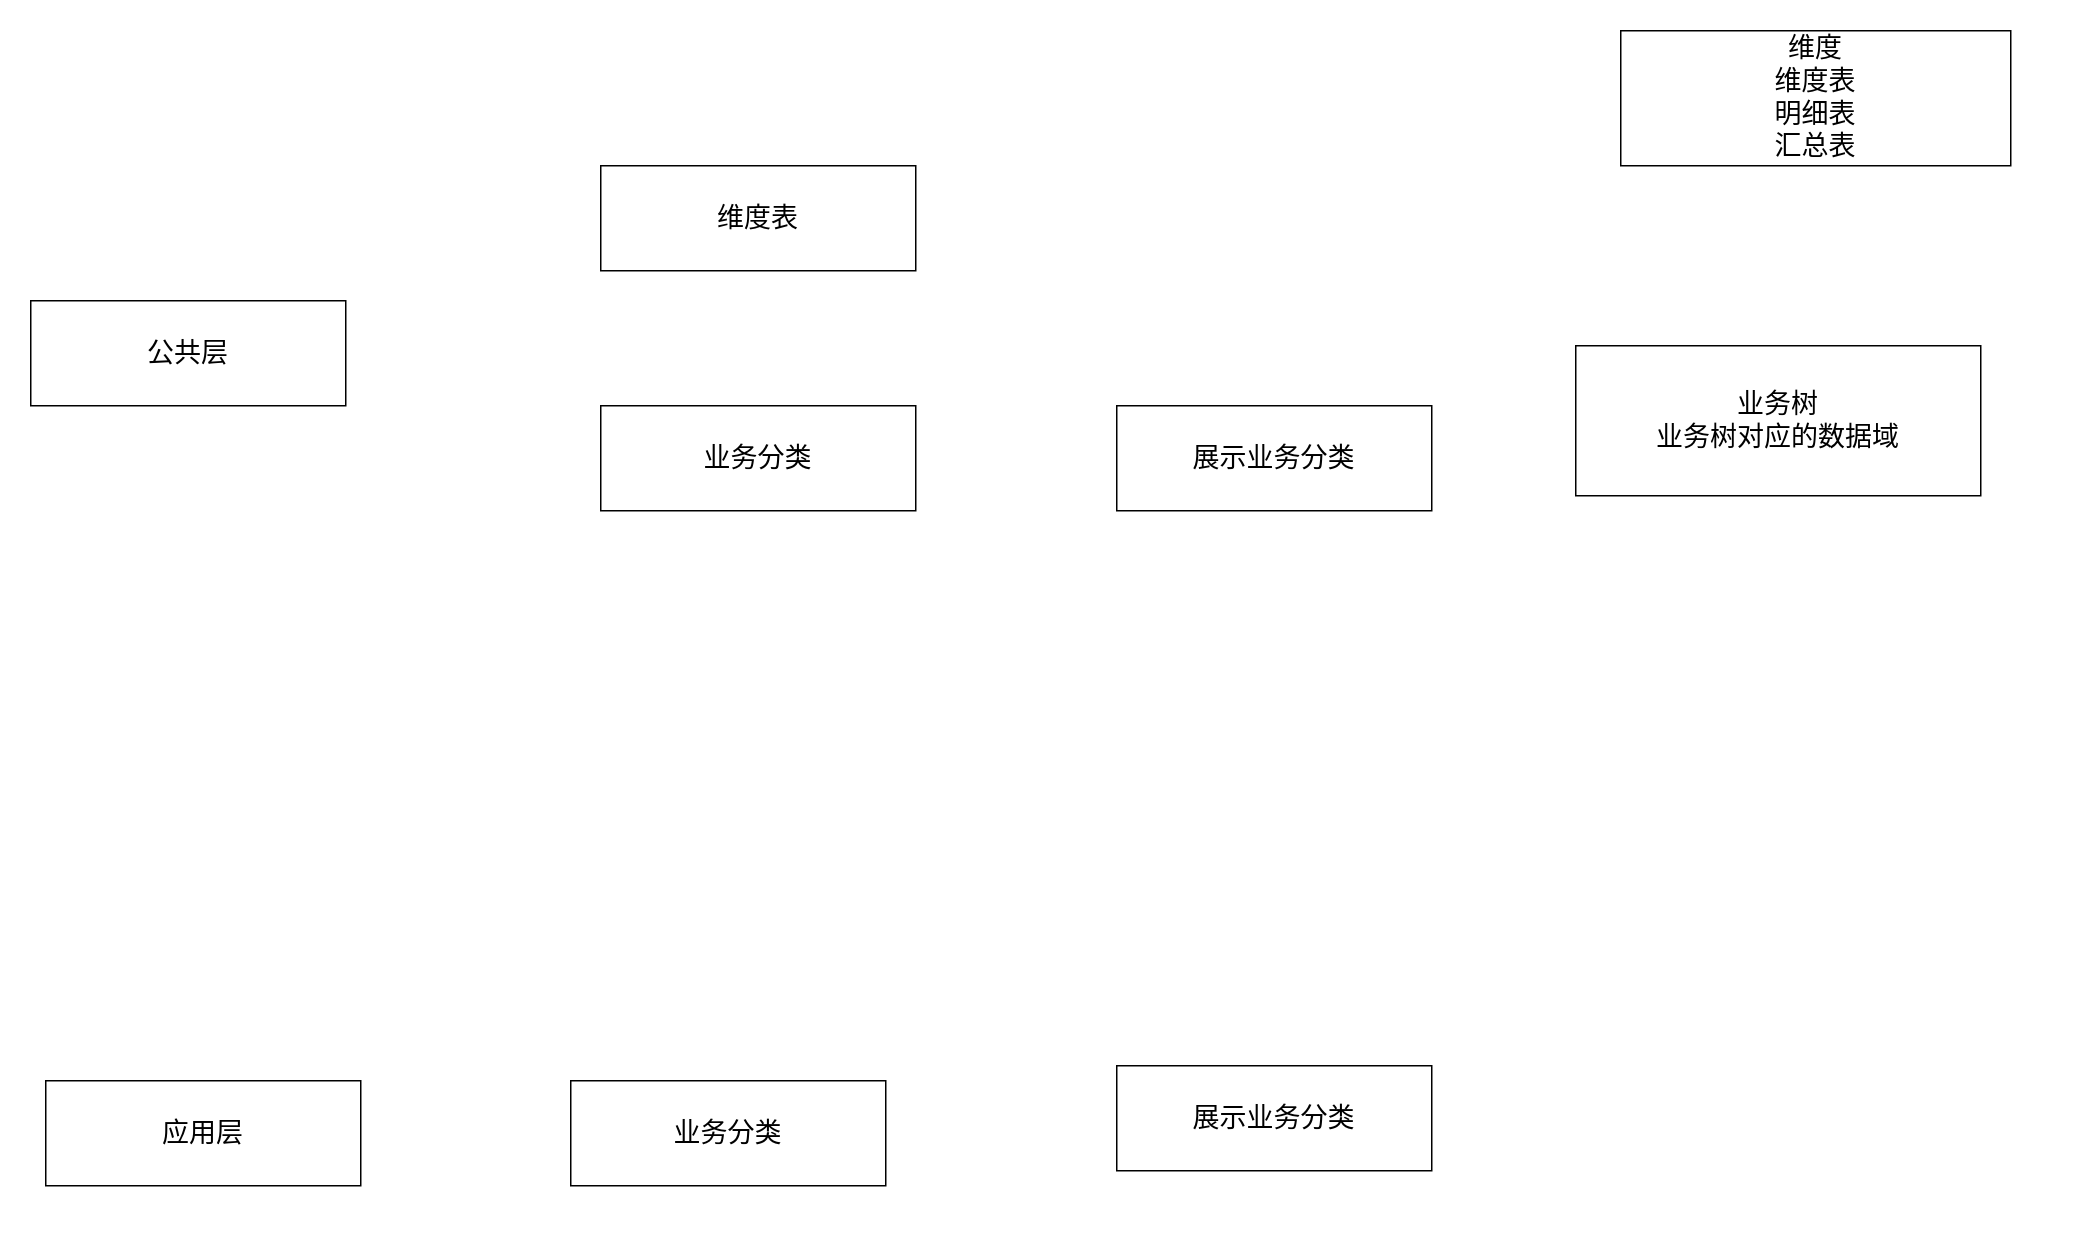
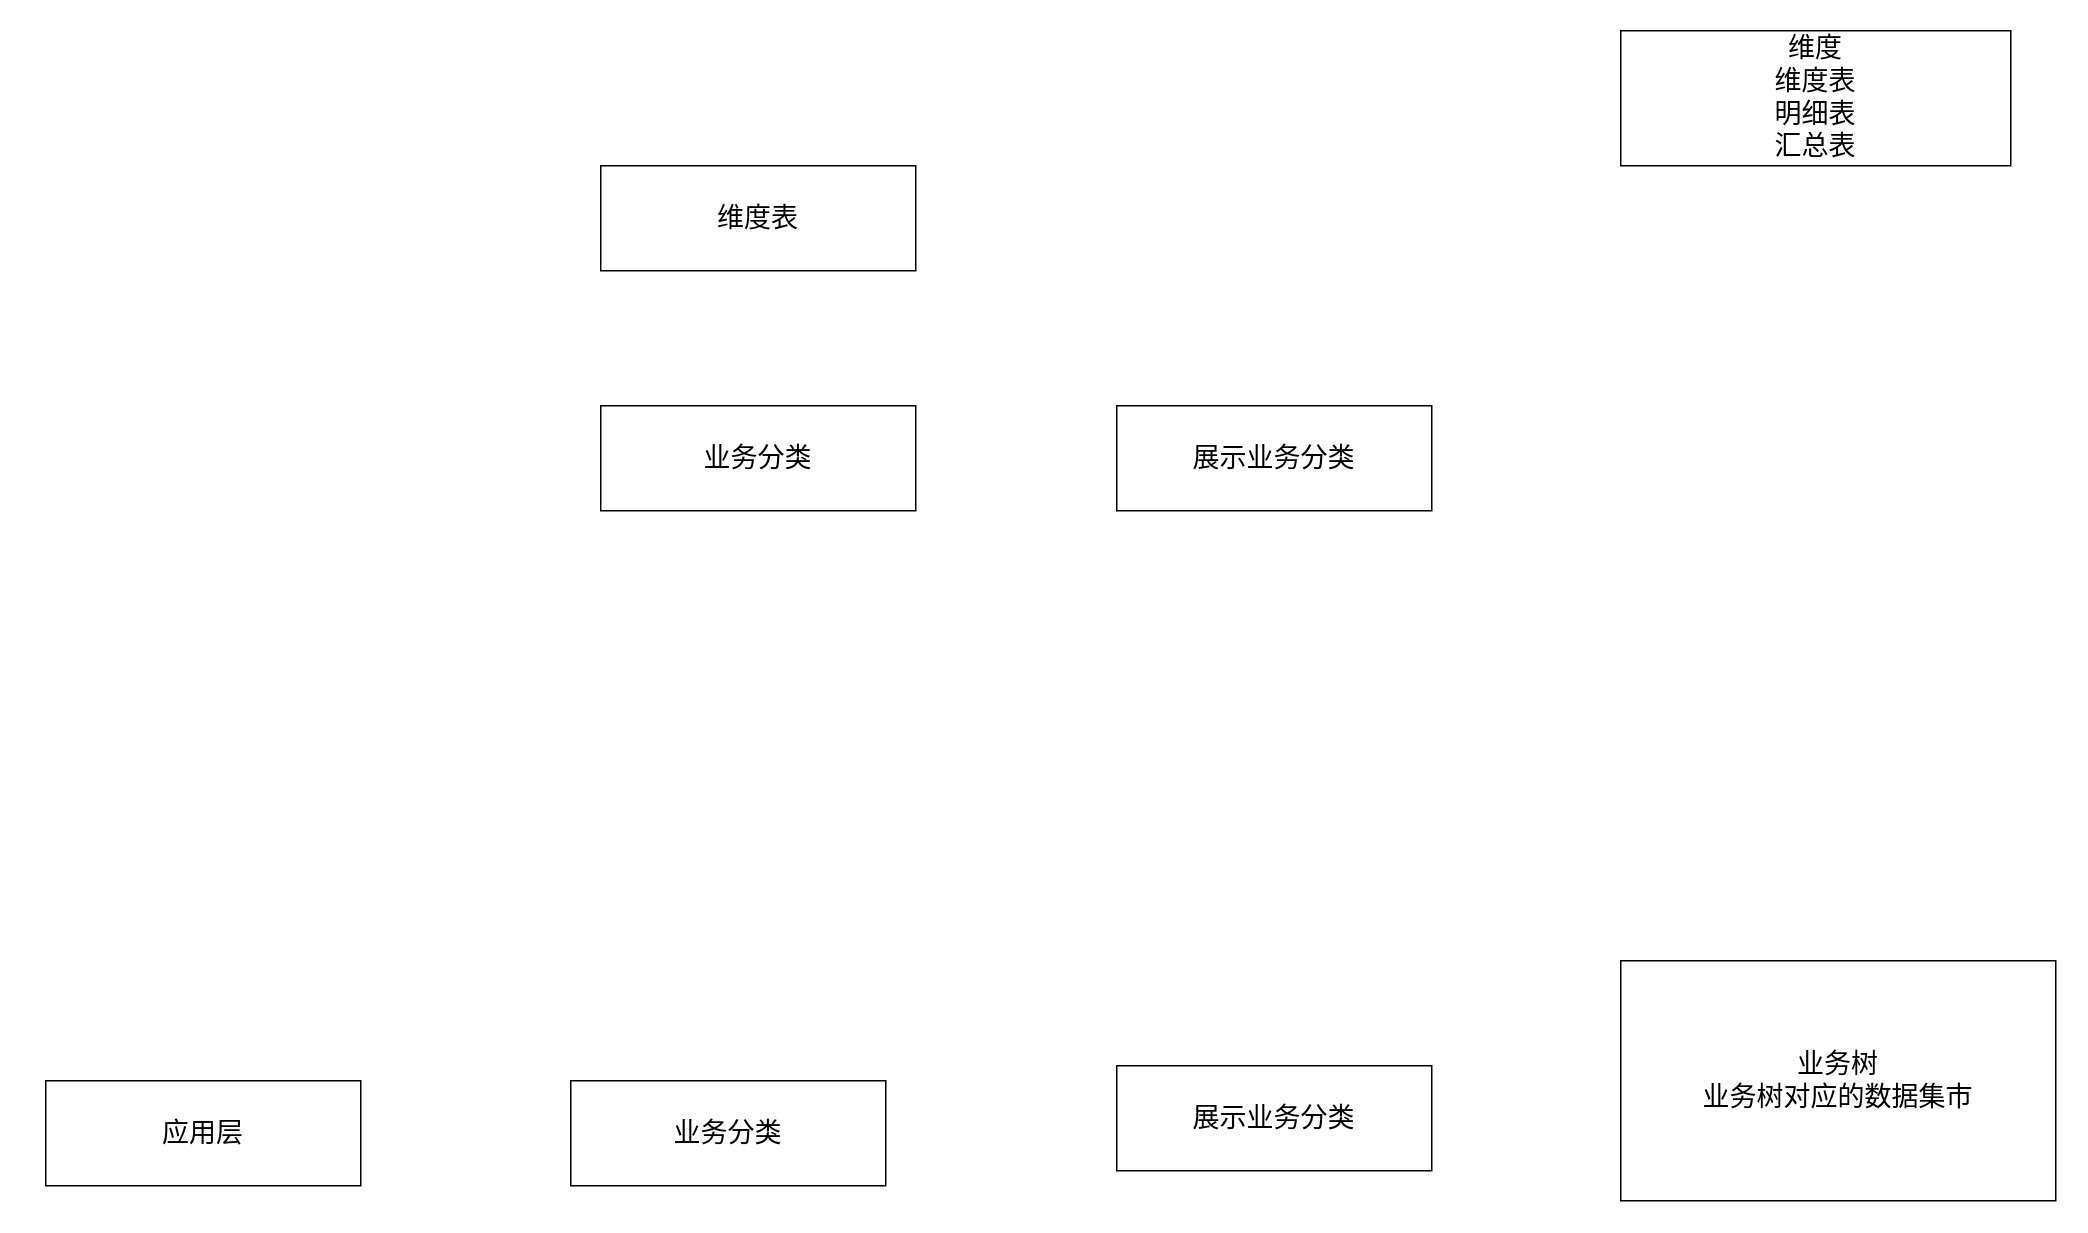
(188, 353) -> none
(1778, 421) -> none
none -> (1838, 1081)
